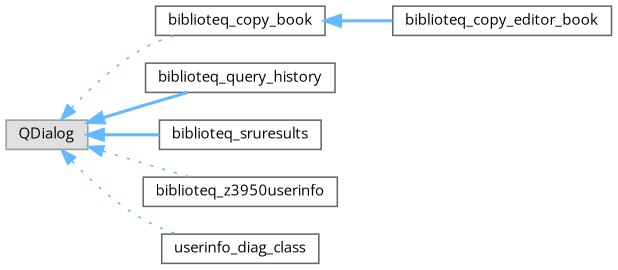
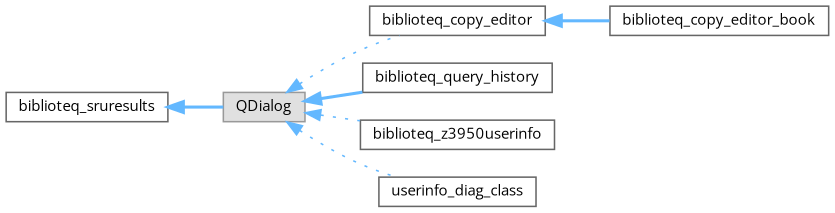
(240, 21) -> (457, 21)
(132, 135) -> (203, 107)
